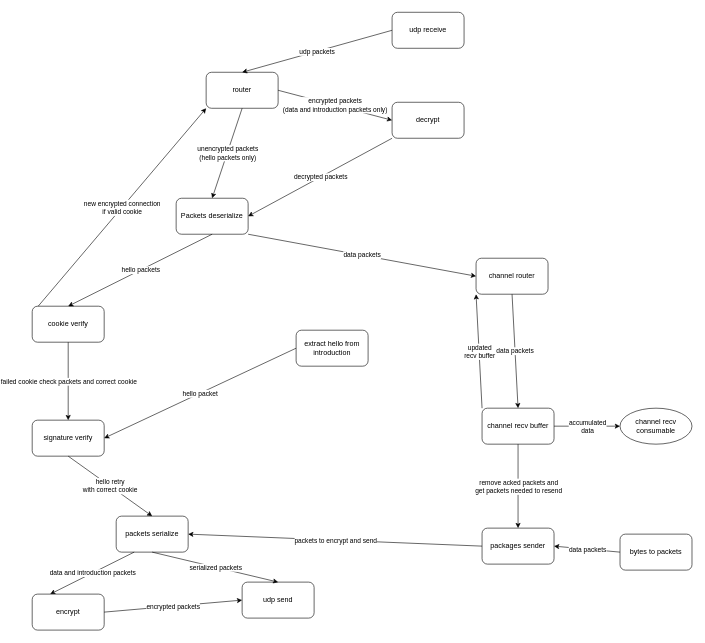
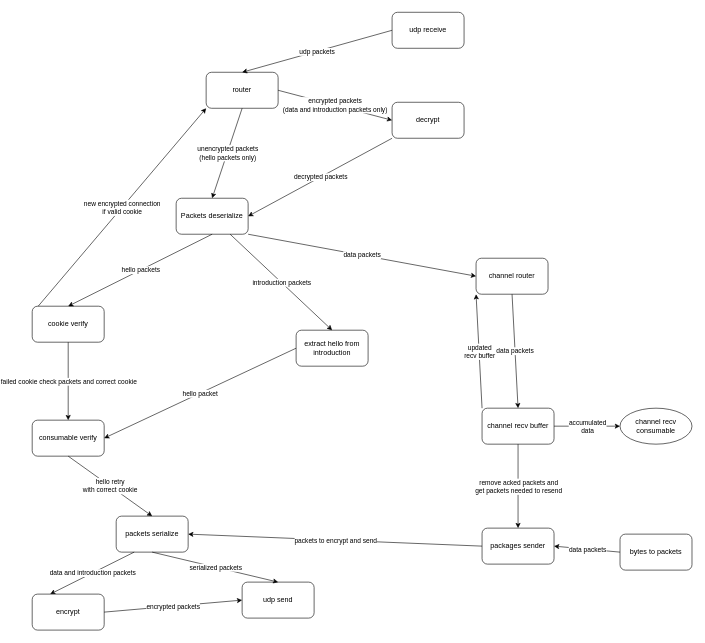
none -> (321, 319)
(68, 438) -> (68, 438)
